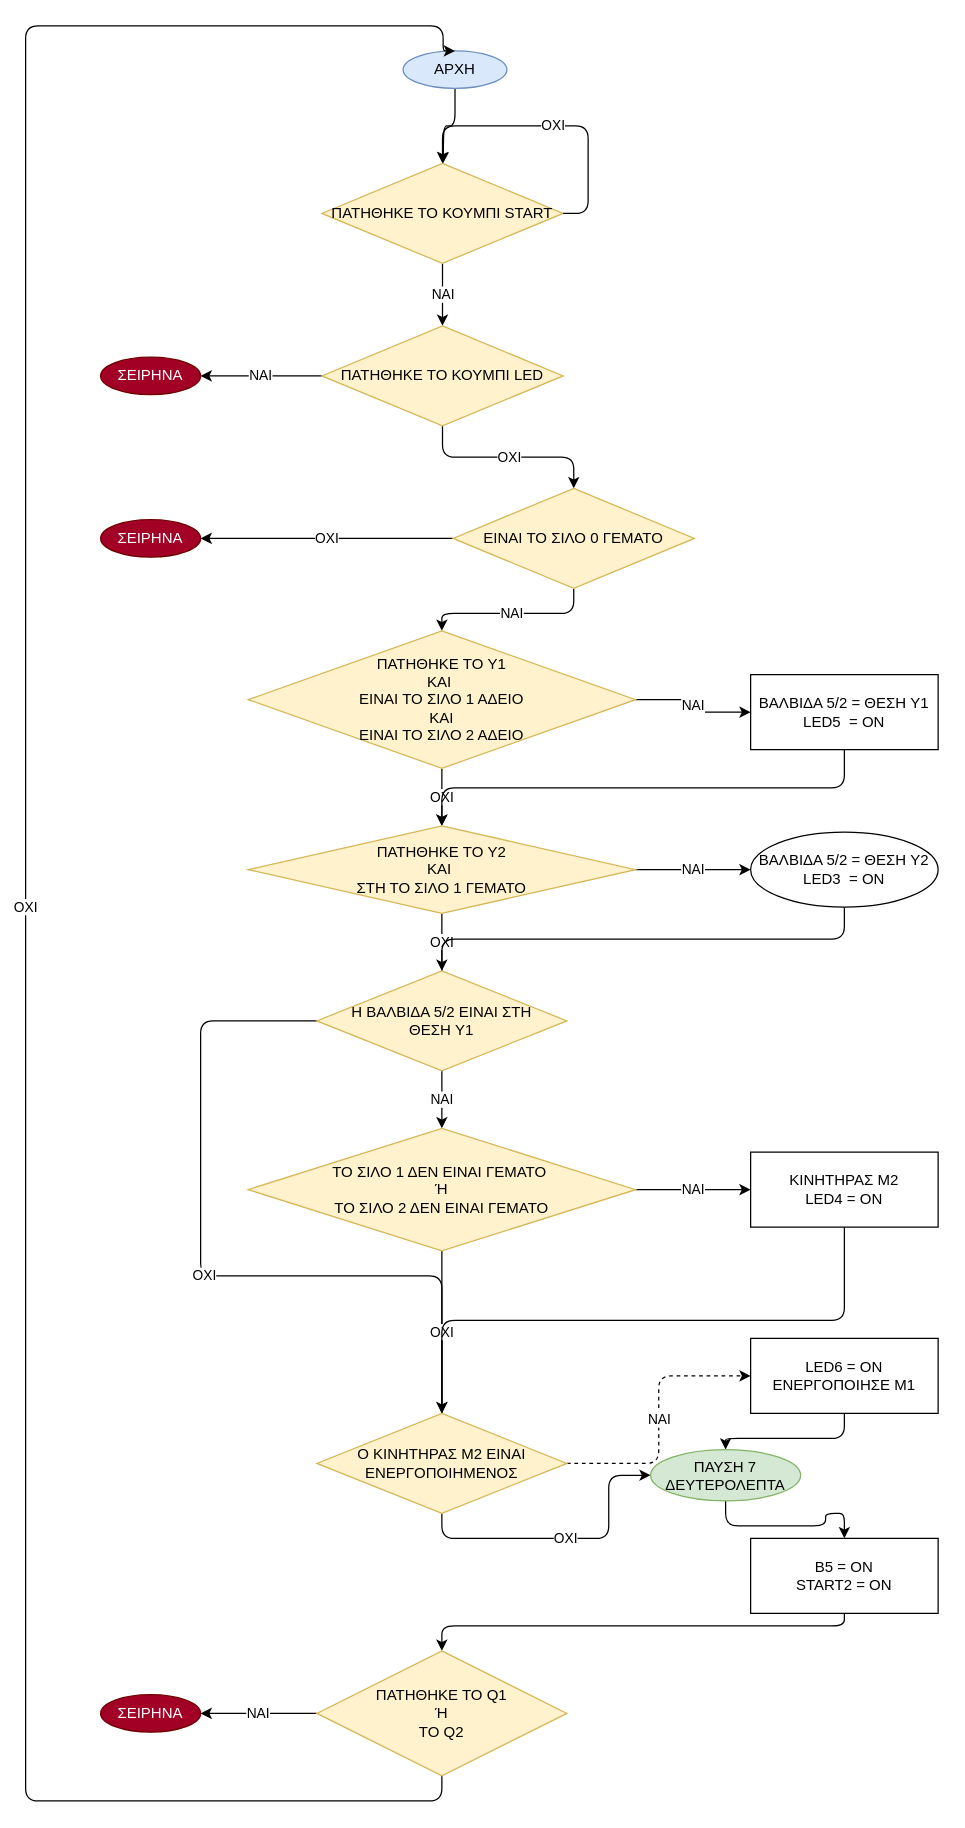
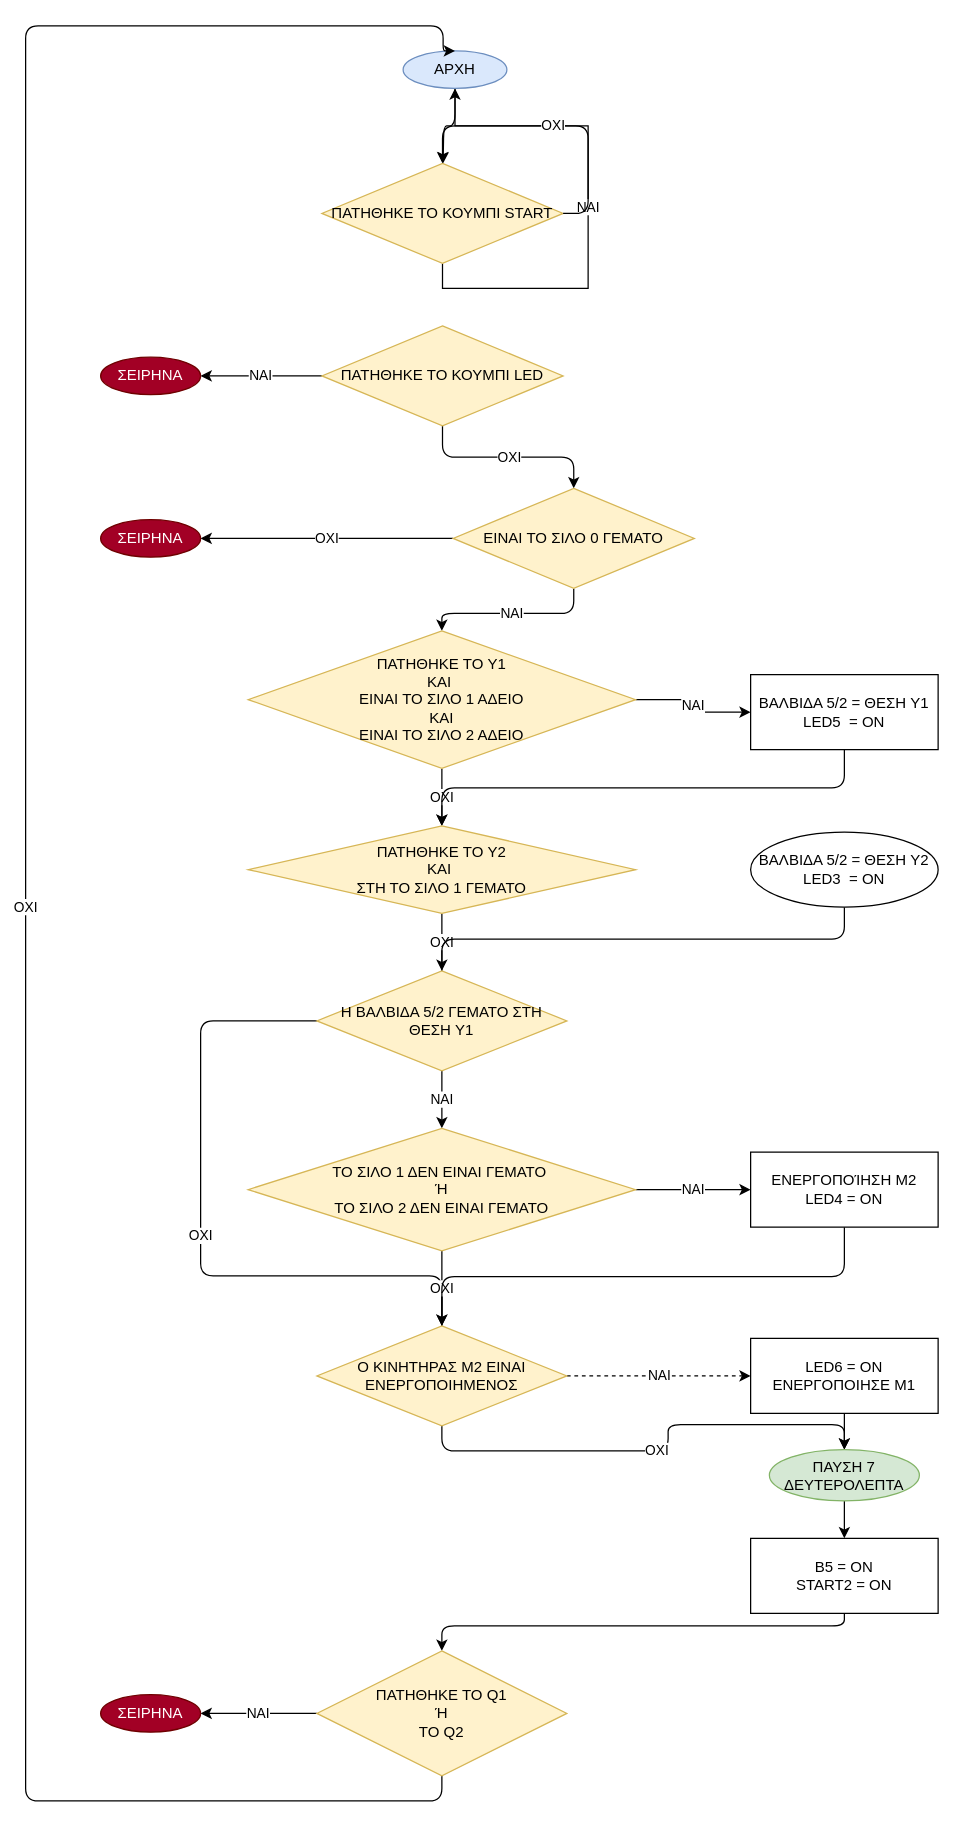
(443, 300) -> (553, 288)
(689, 869) -> none
(442, 1021) -> (442, 1021)
(844, 1189) -> (844, 1189)
(442, 1463) -> (442, 1376)
(726, 1475) -> (844, 1475)
